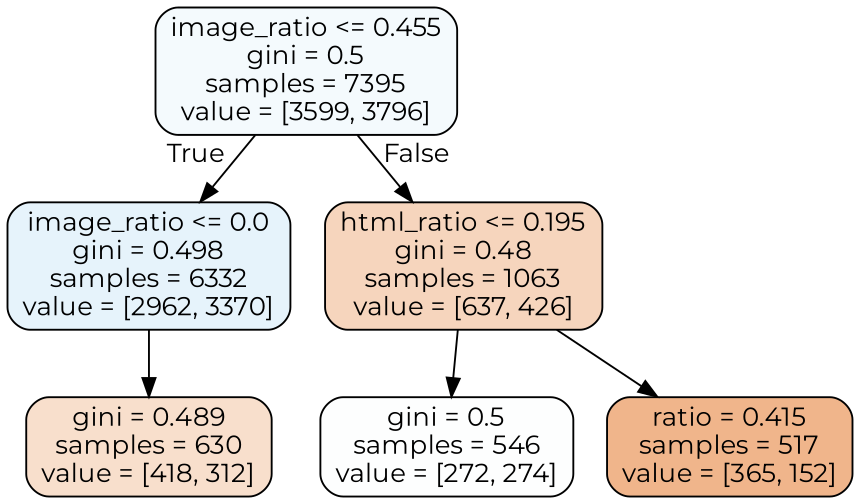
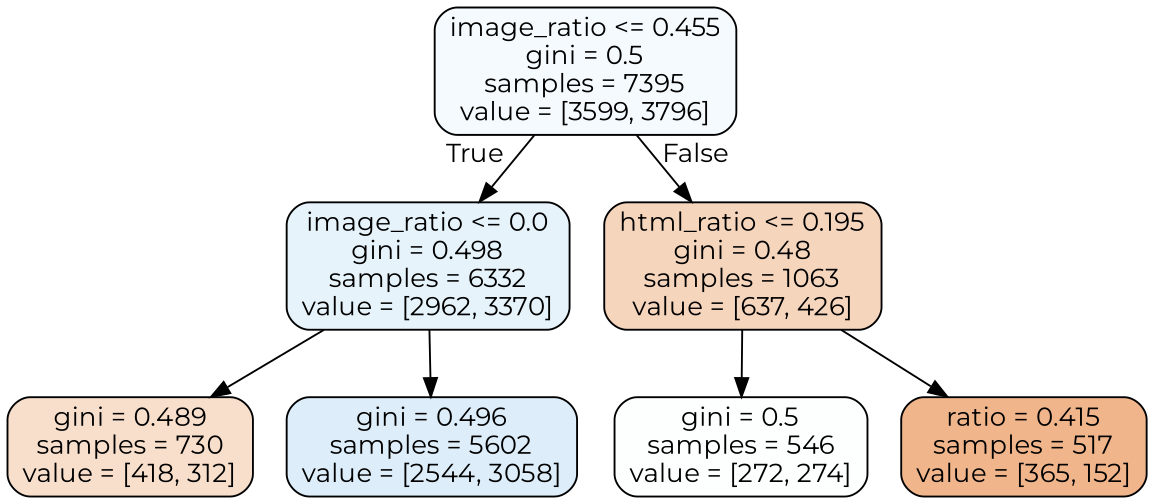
(149, 447) -> (130, 447)
none -> (432, 447)
